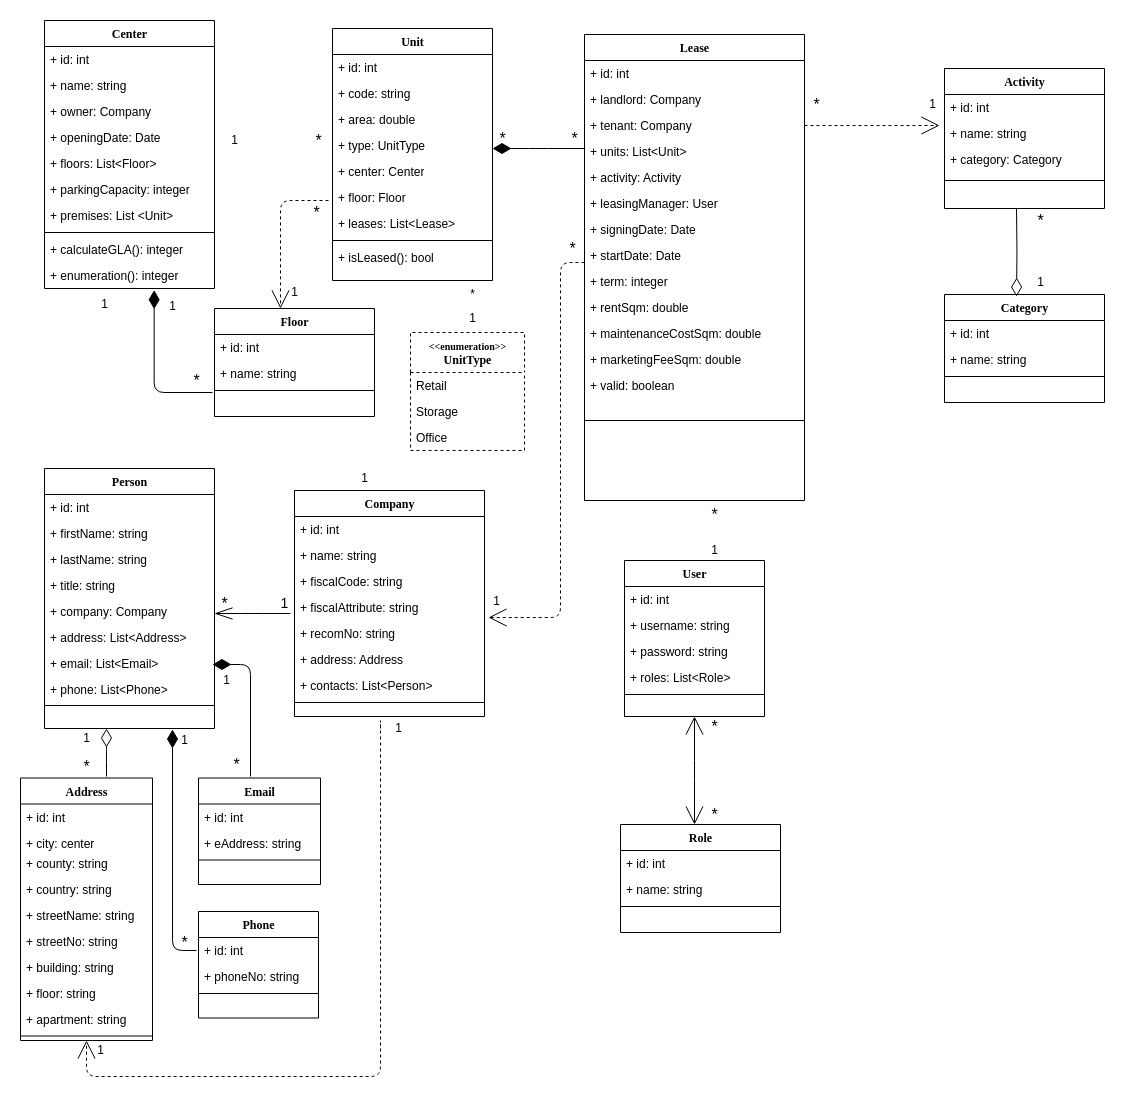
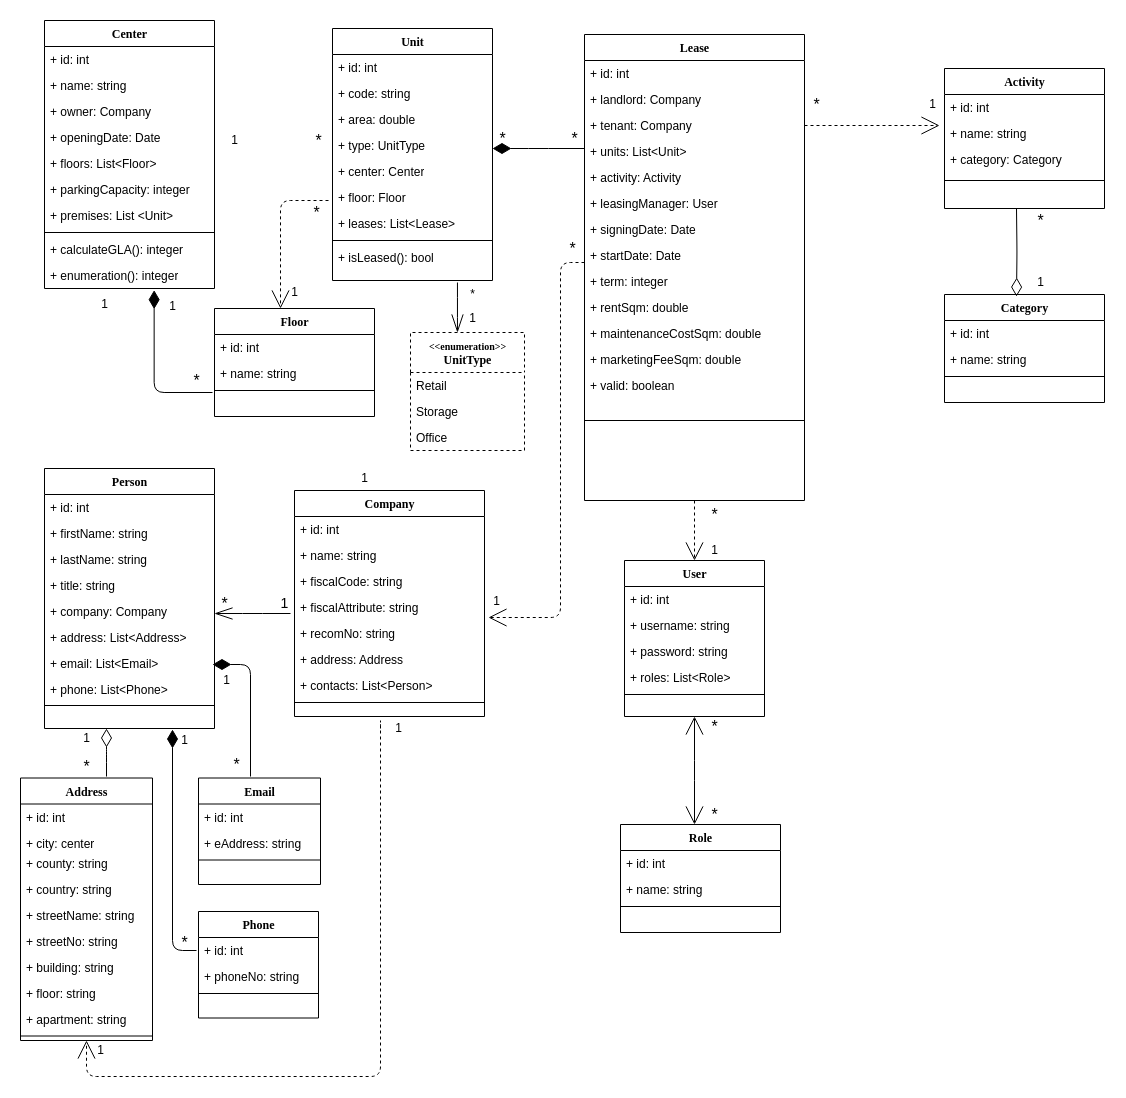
none -> (457, 307)
none -> (695, 529)
